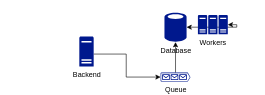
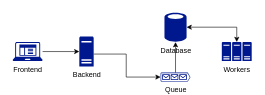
(213, 25) -> (237, 52)
none -> (27, 52)
none -> (58, 52)
